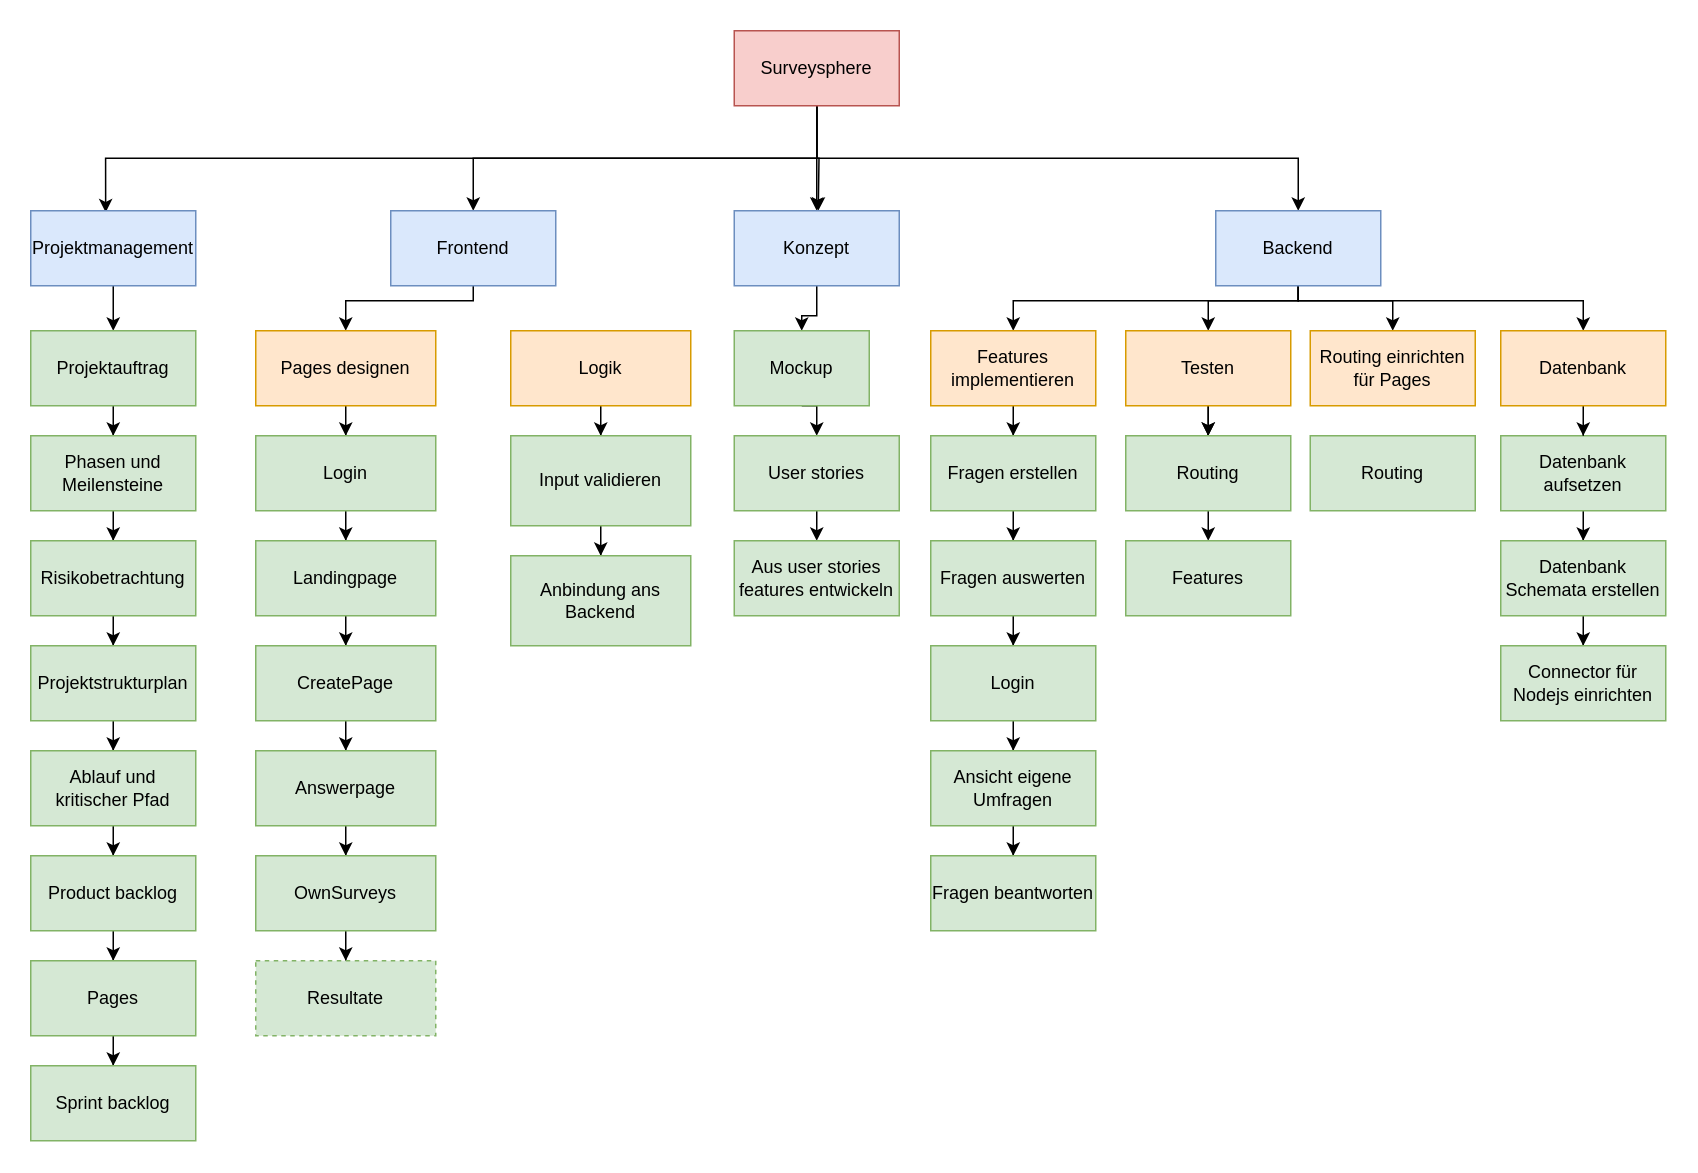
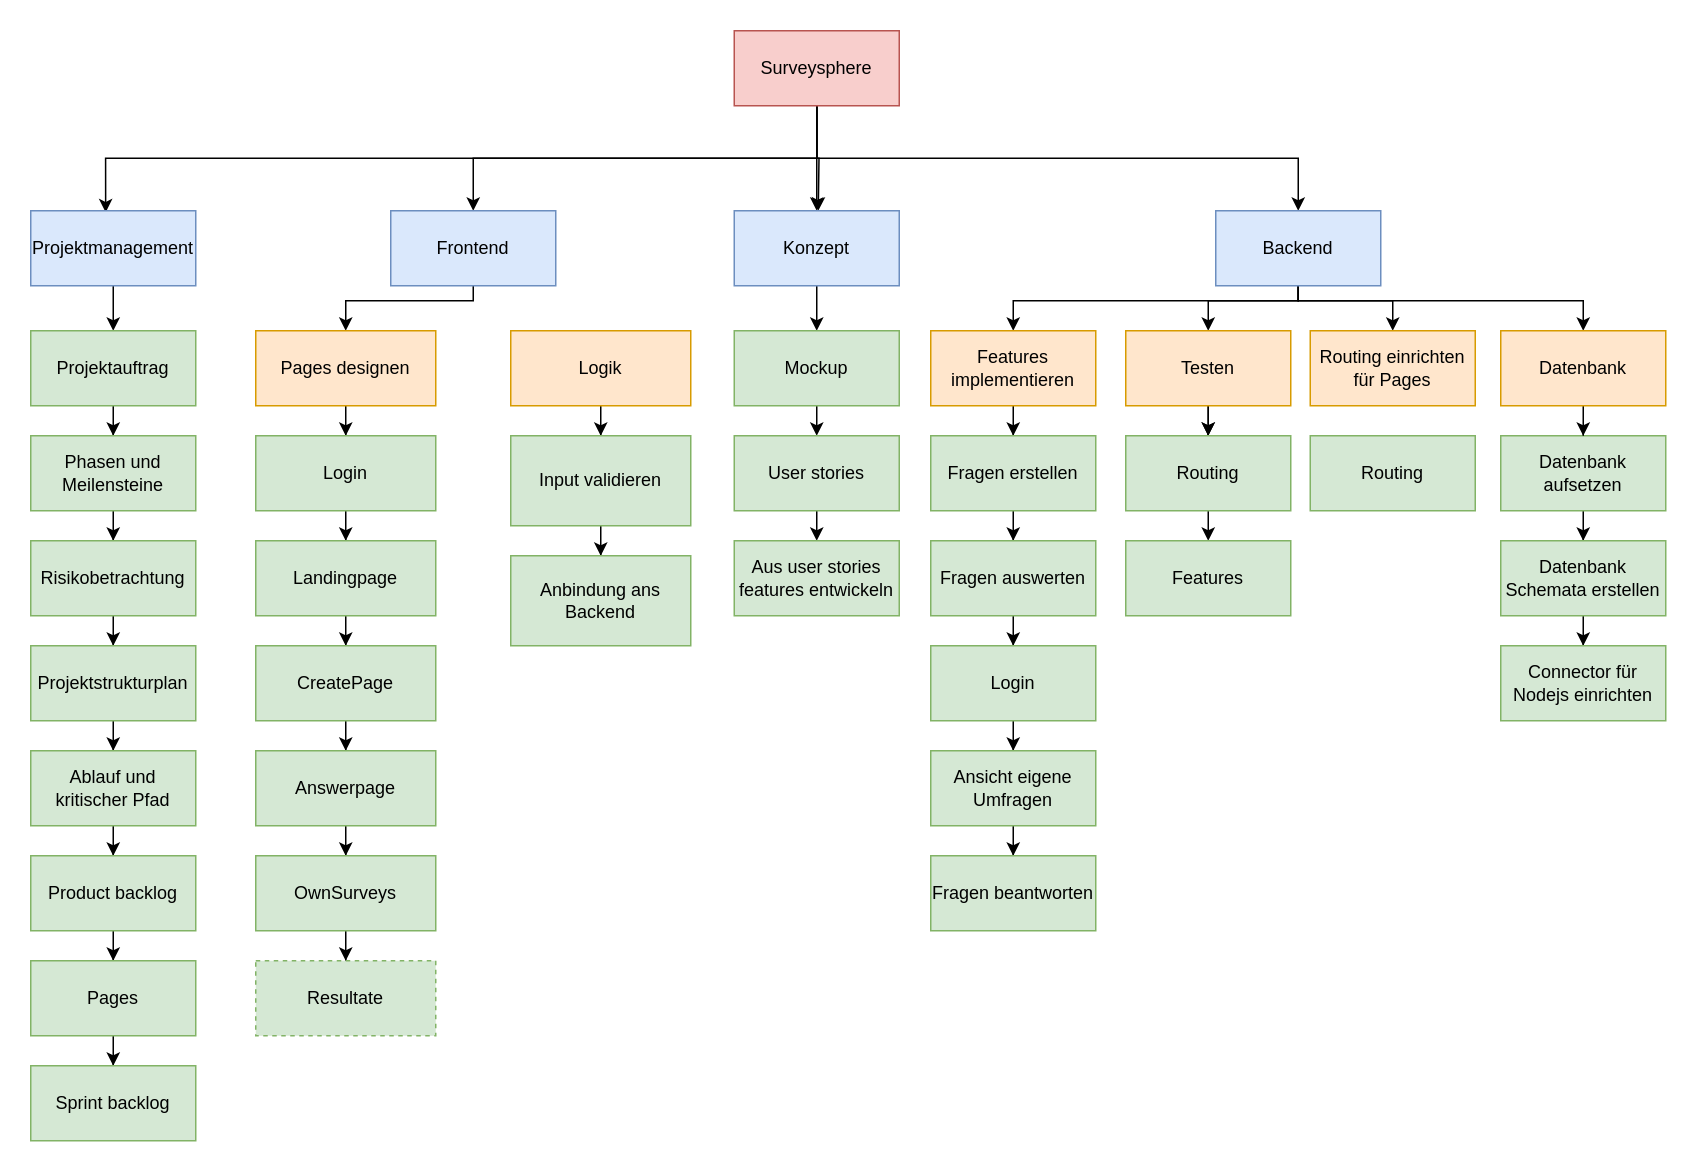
(802, 368) -> (817, 368)
